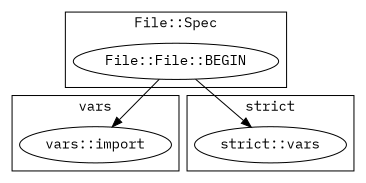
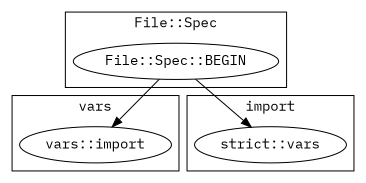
(176, 61) -> (176, 61)
(270, 107) -> (270, 107)
